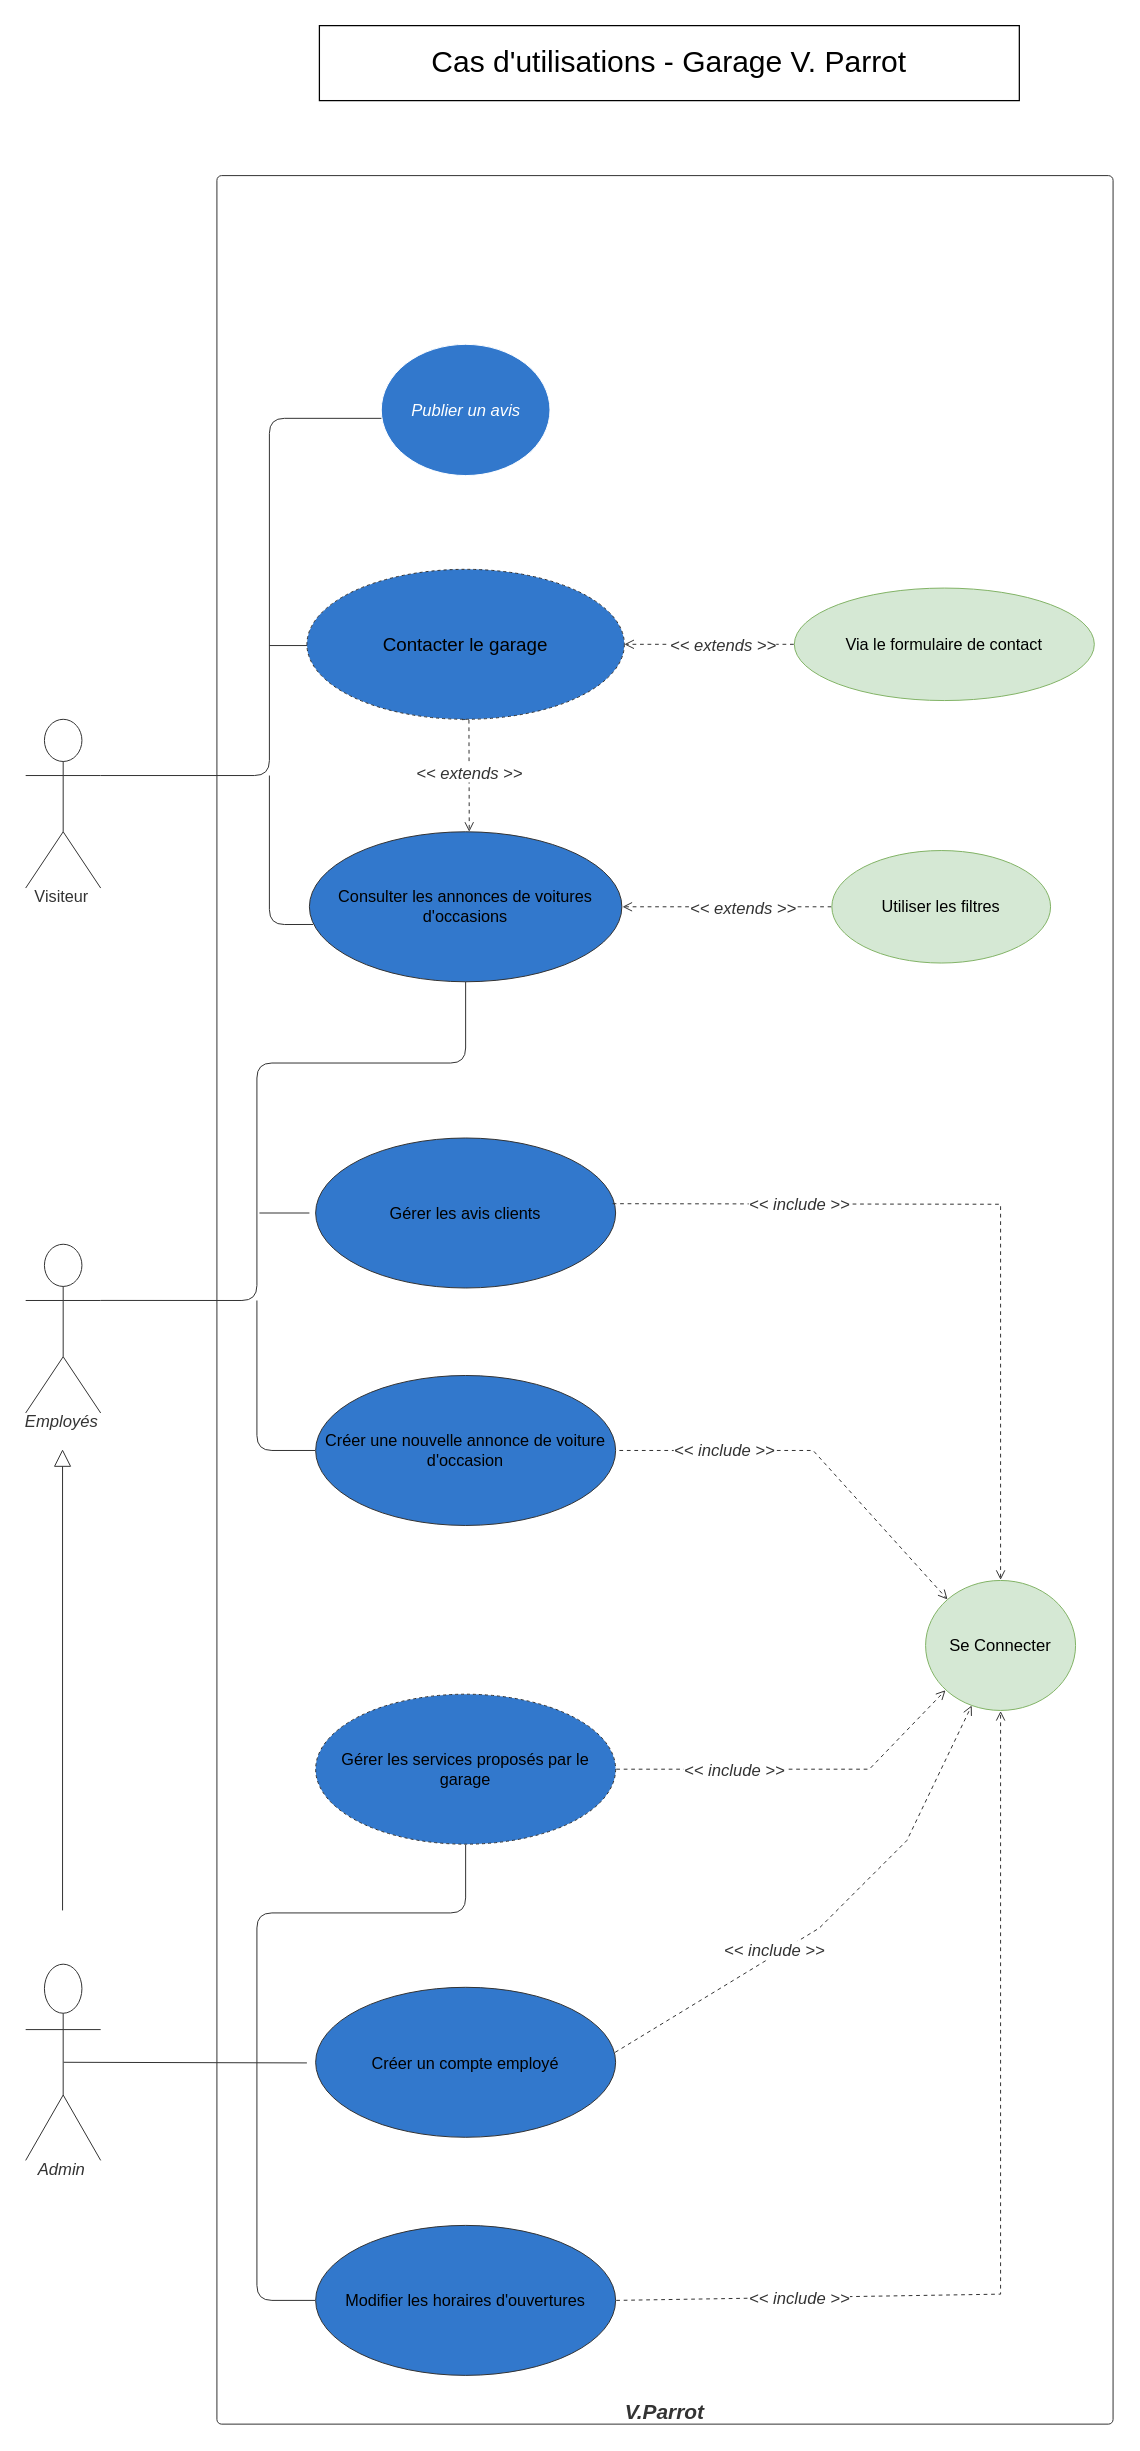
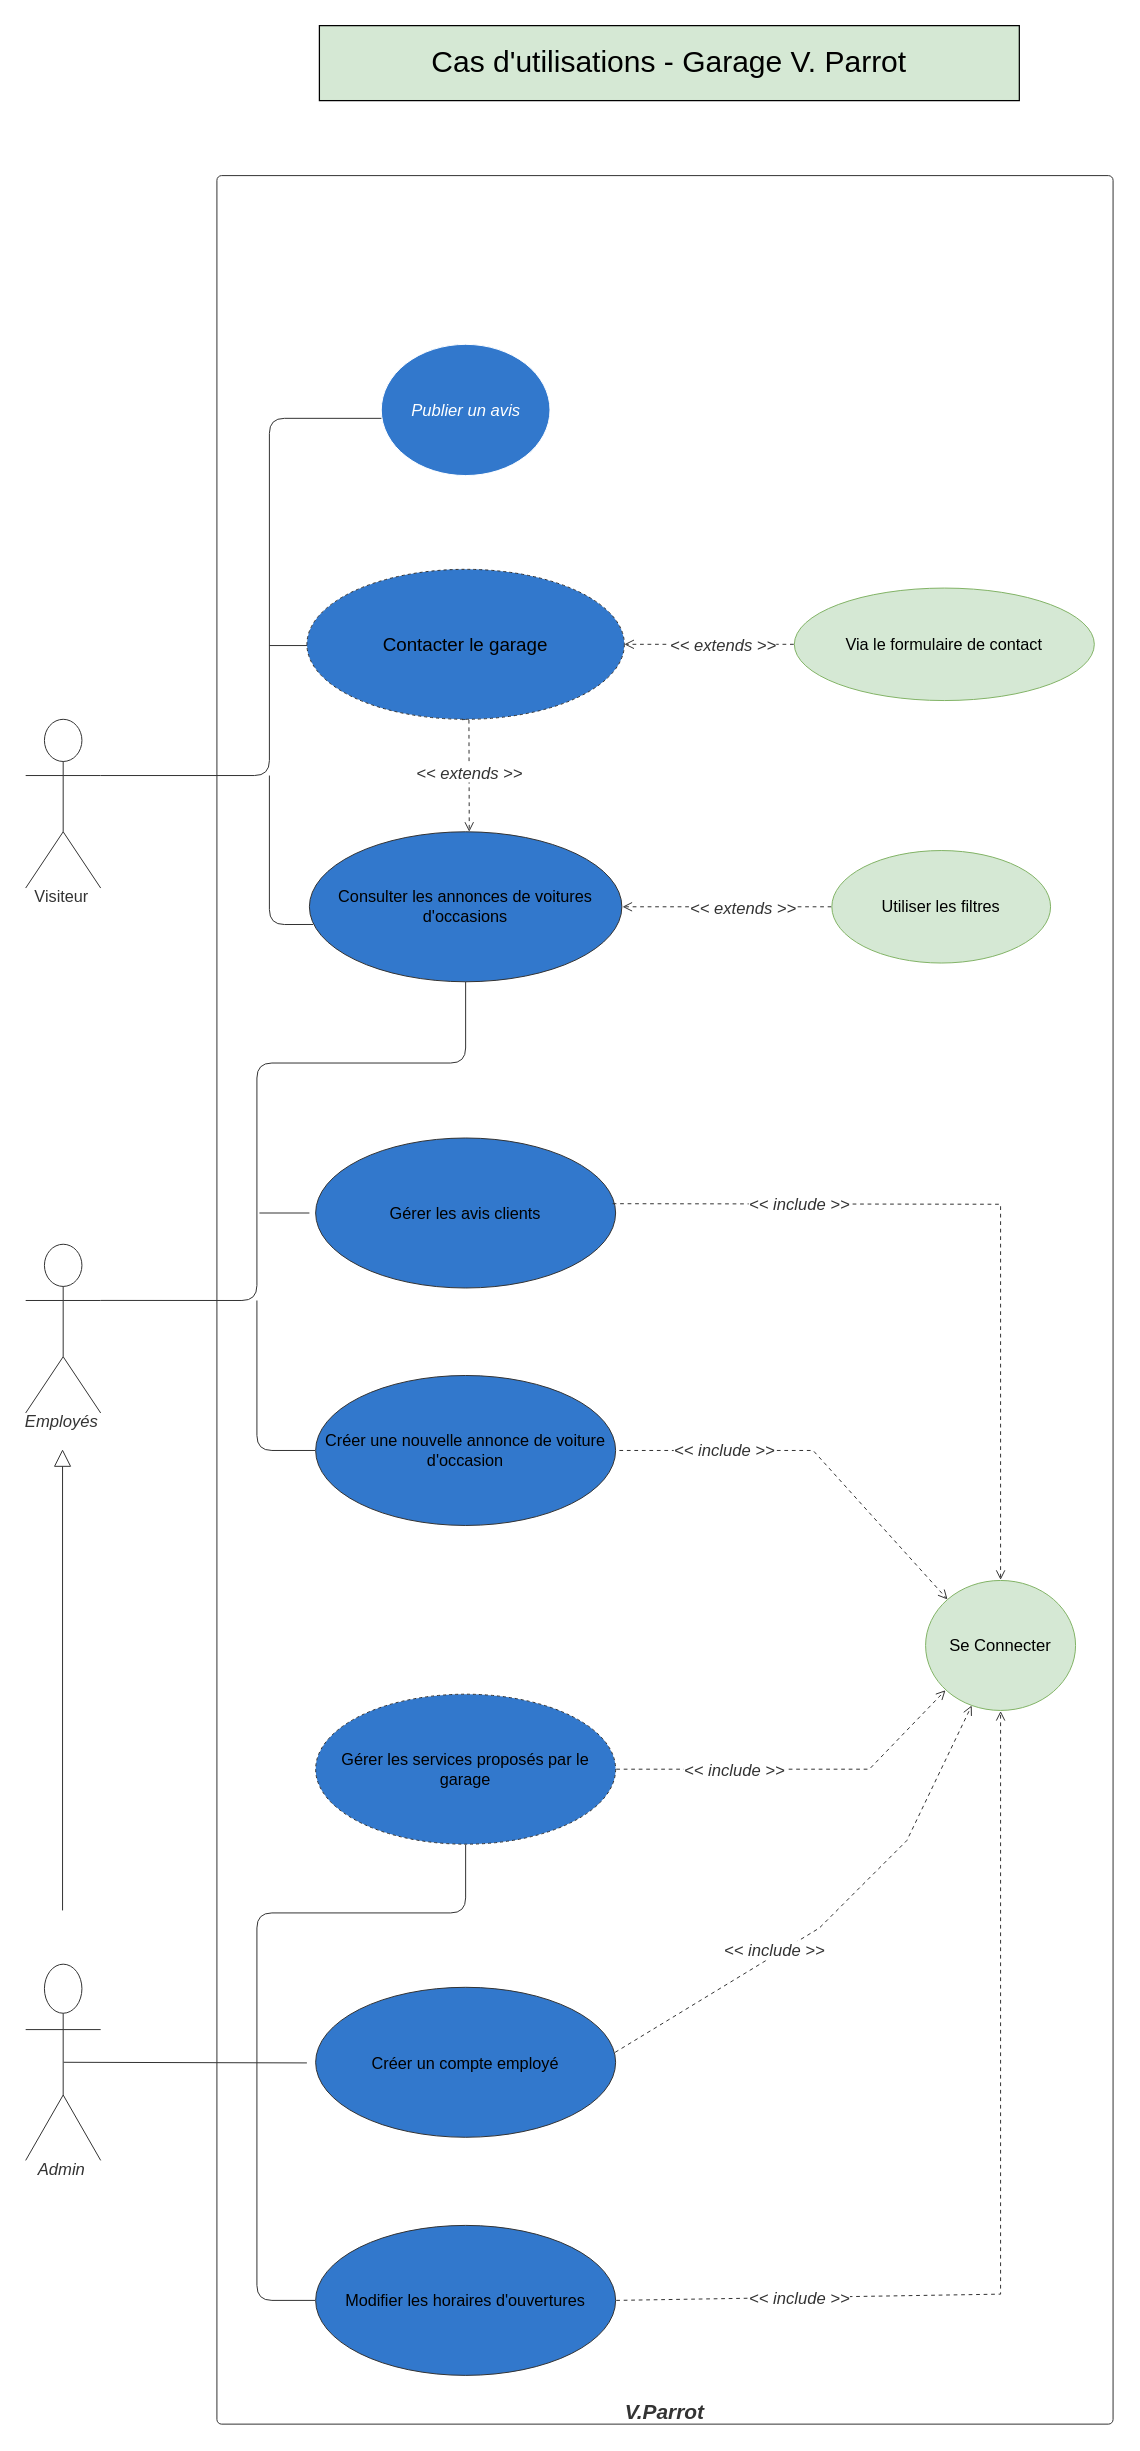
(669, 63) -> (669, 63)
